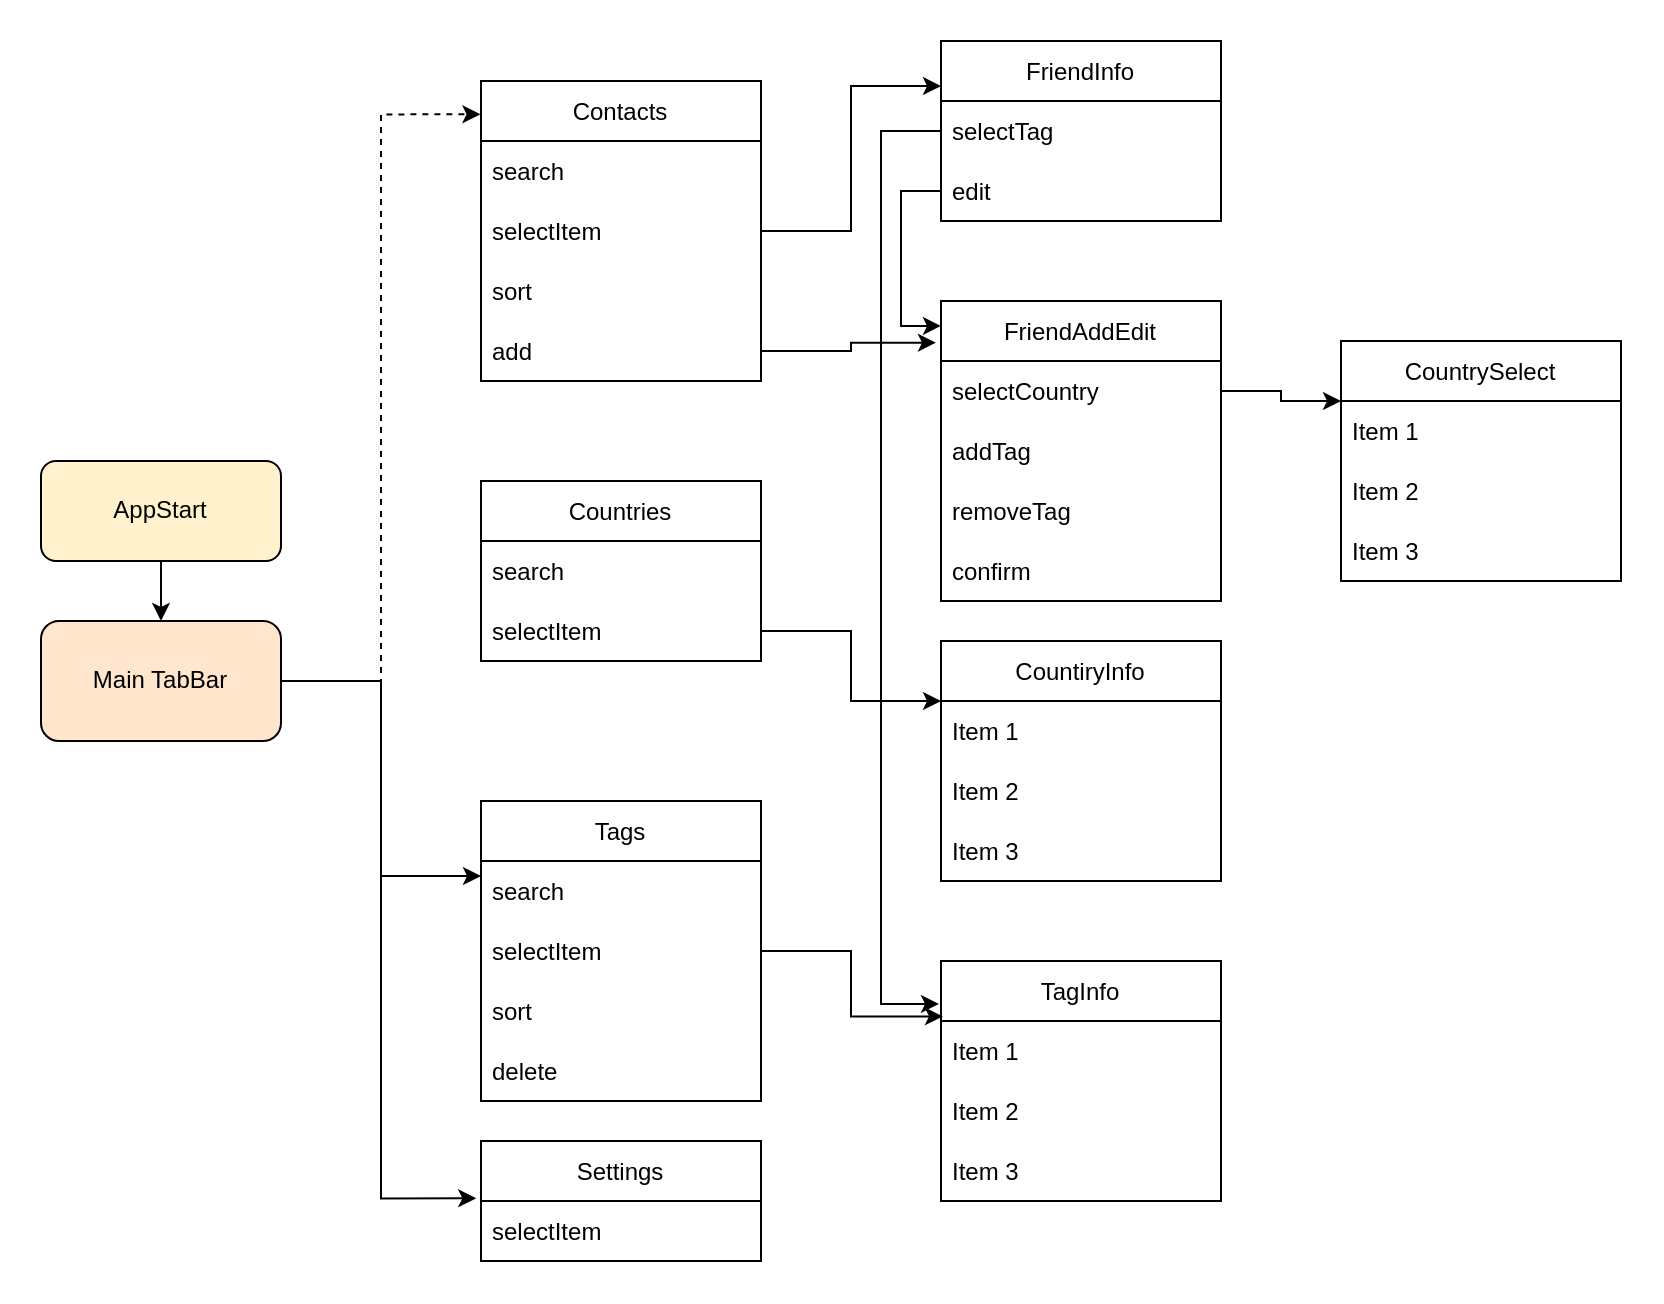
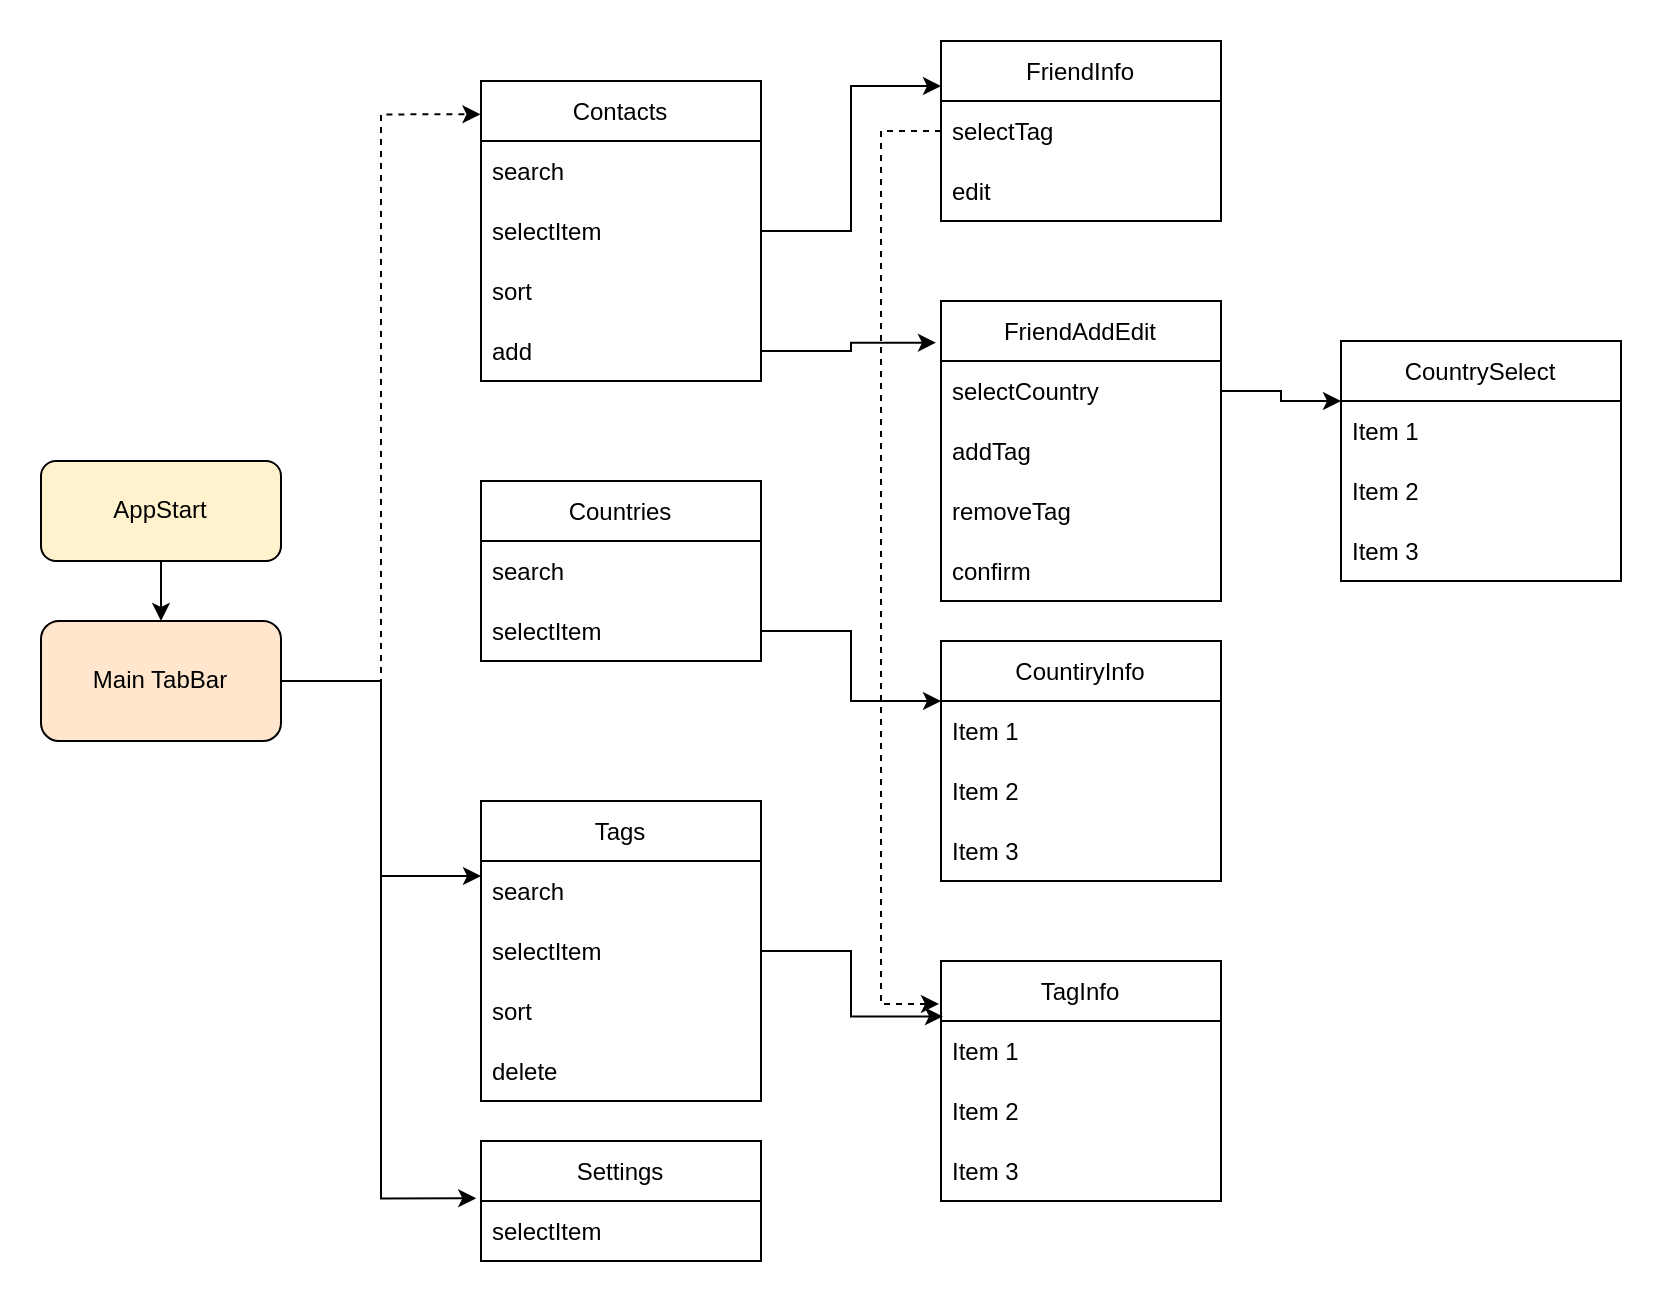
(901, 253) -> none
(881, 387) -> (881, 387)
